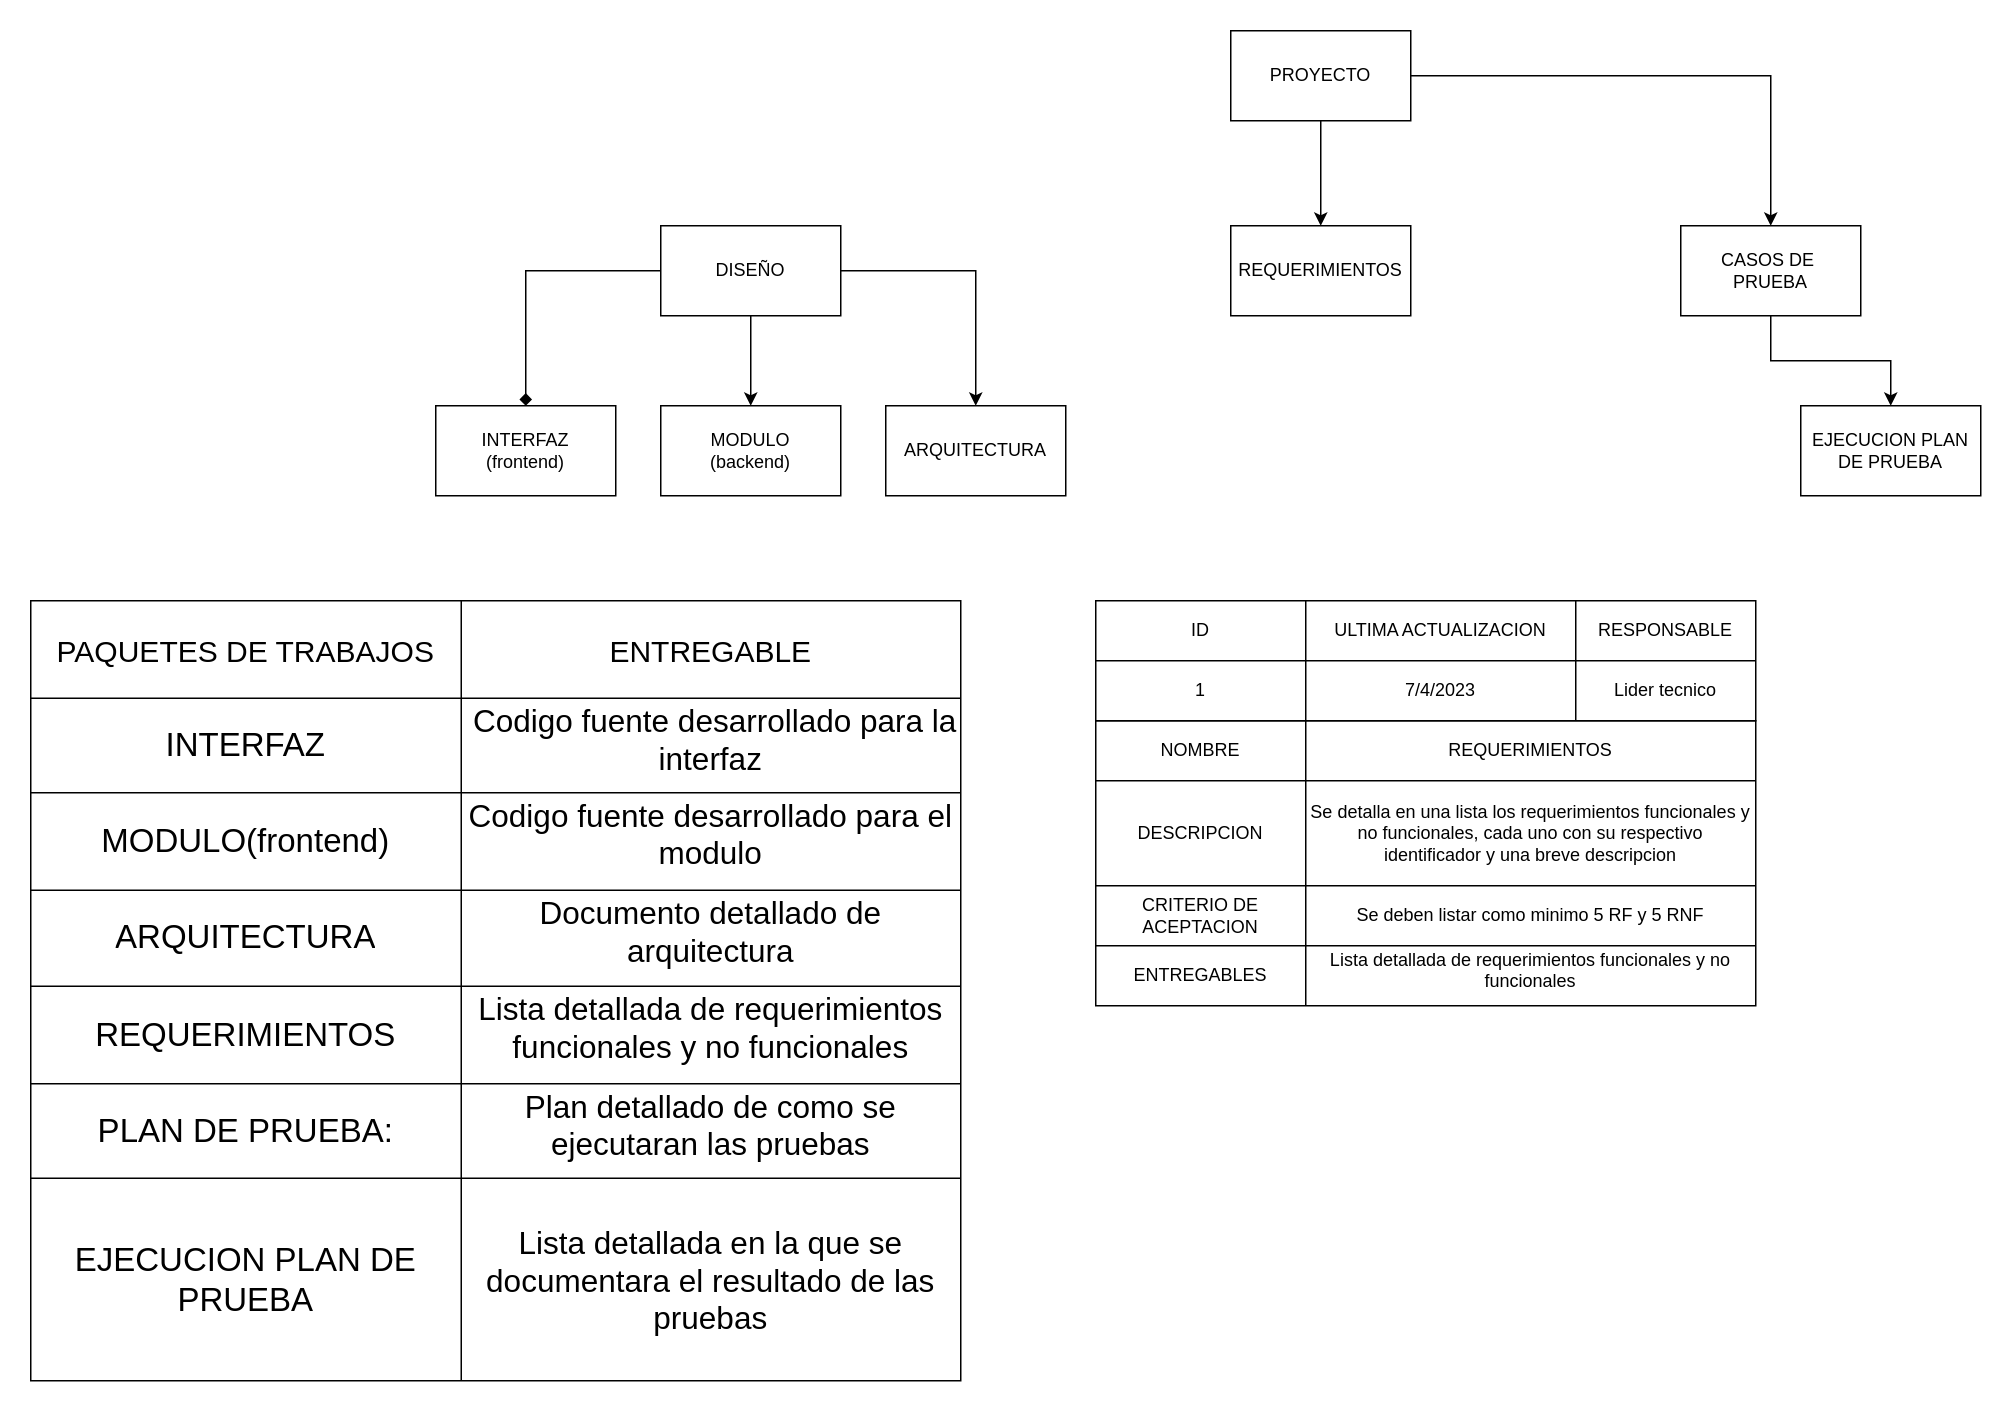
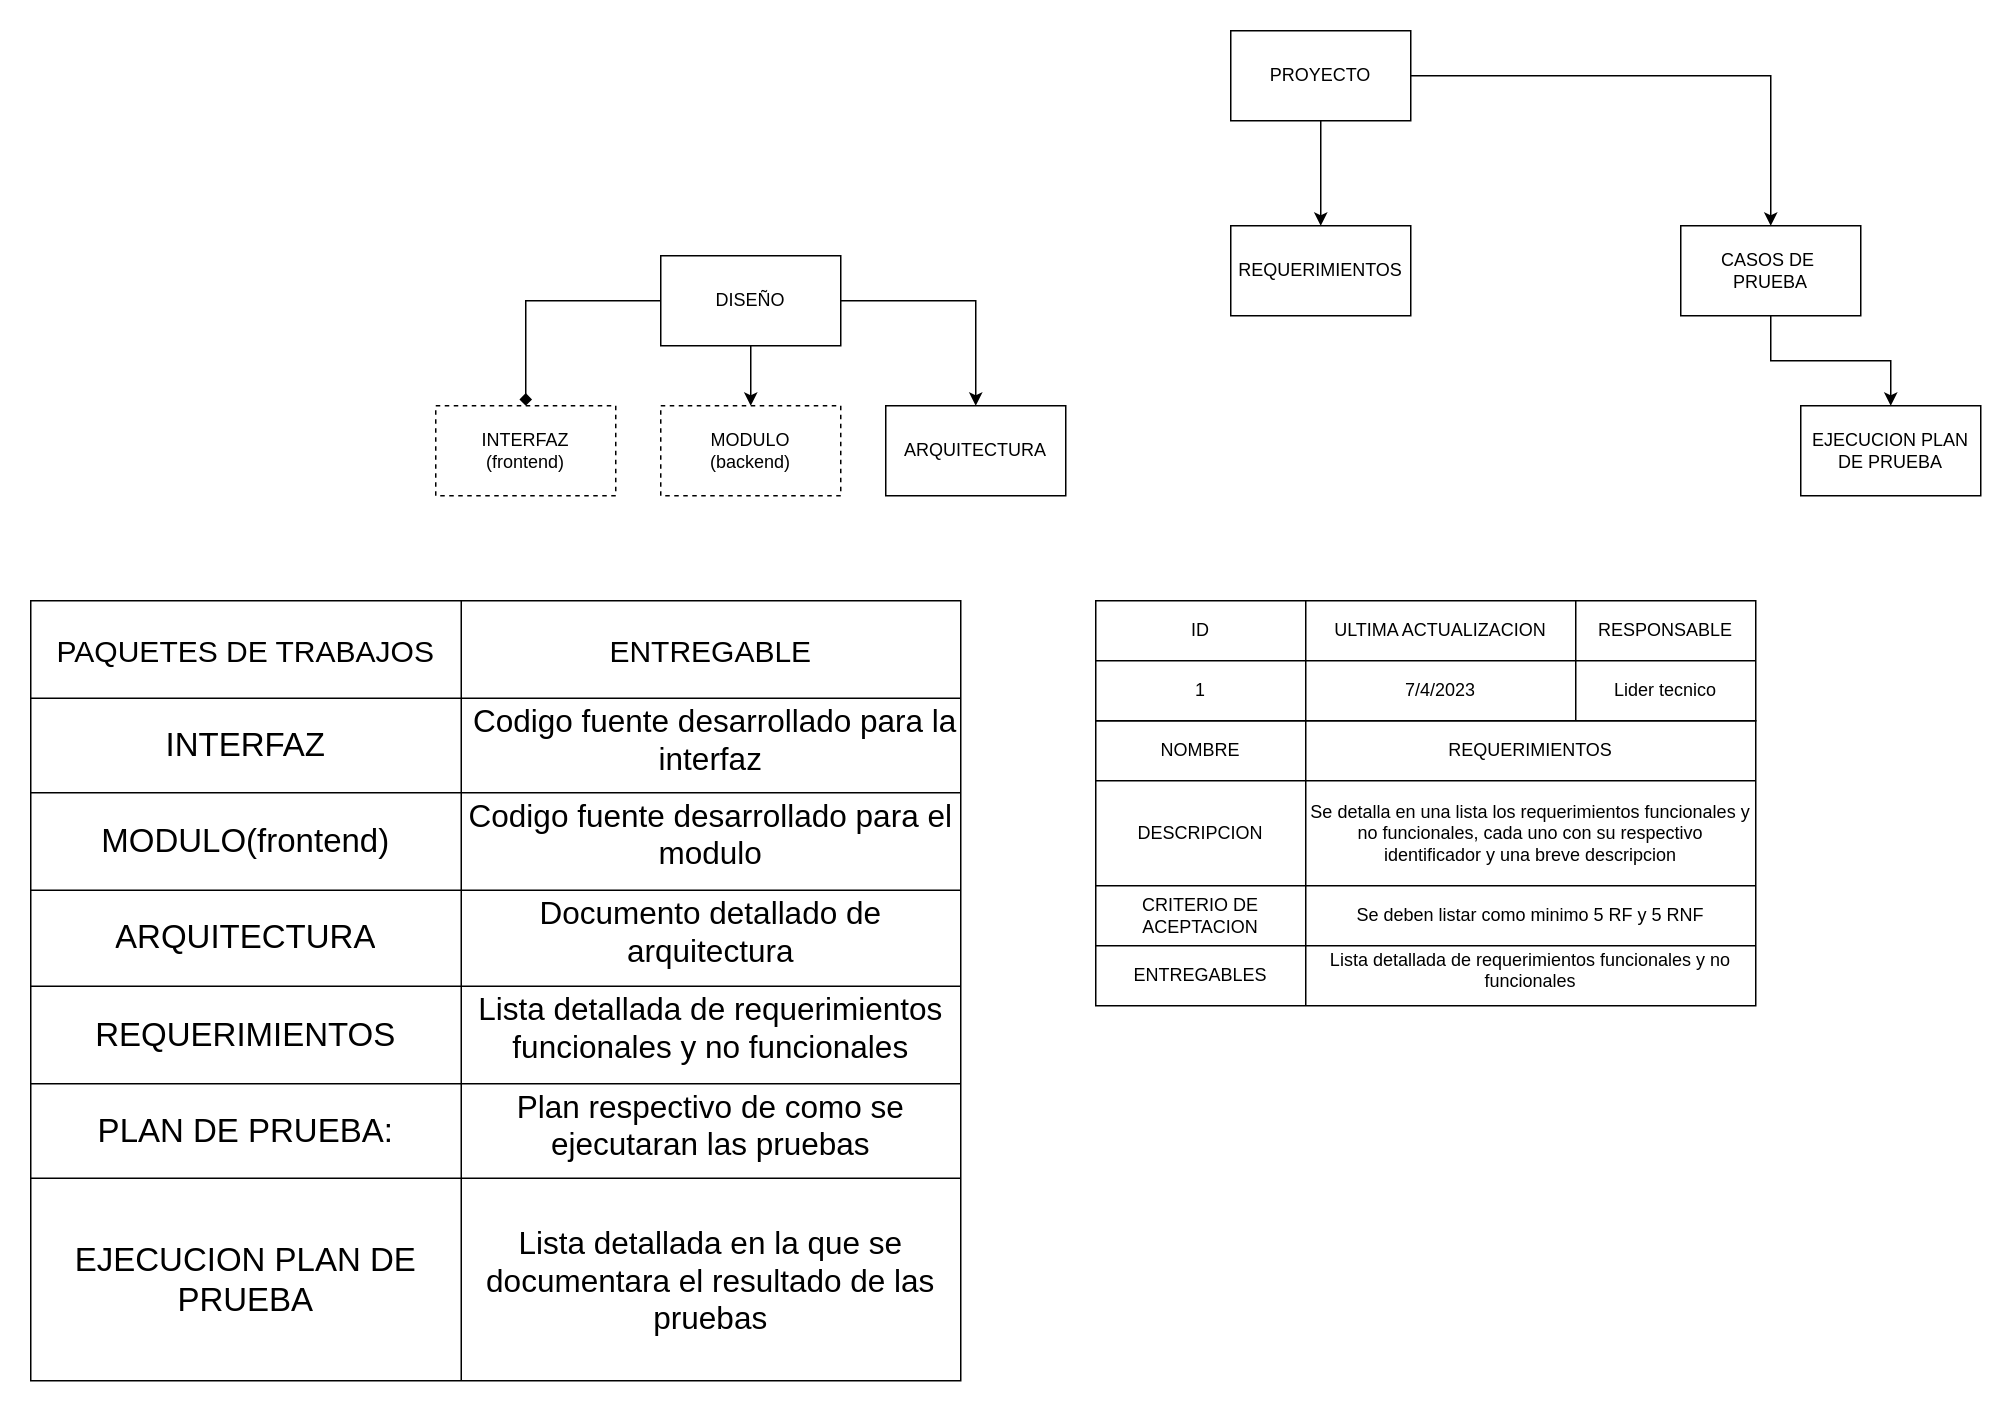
(751, 271) -> (751, 301)
(526, 451) -> (526, 451)
(751, 451) -> (751, 451)
(711, 1132) -> (711, 1132)
